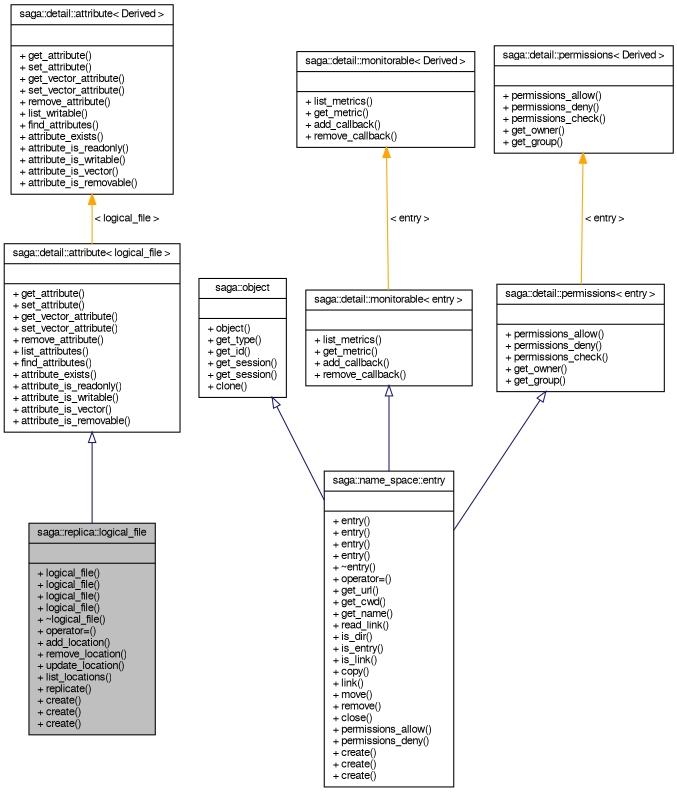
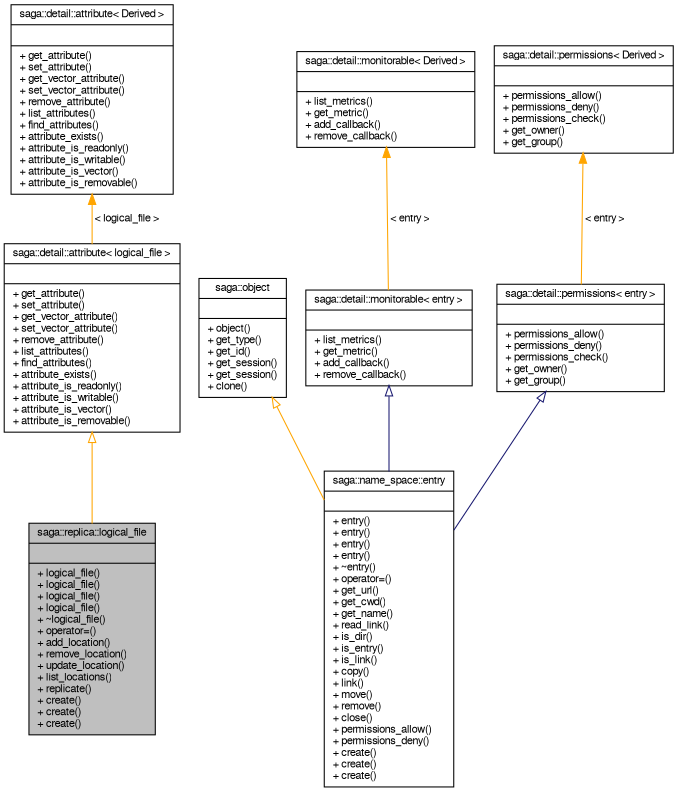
(54, 114) -> (58, 114)
(301, 453) -> (301, 453)
(92, 483) -> (92, 483)
